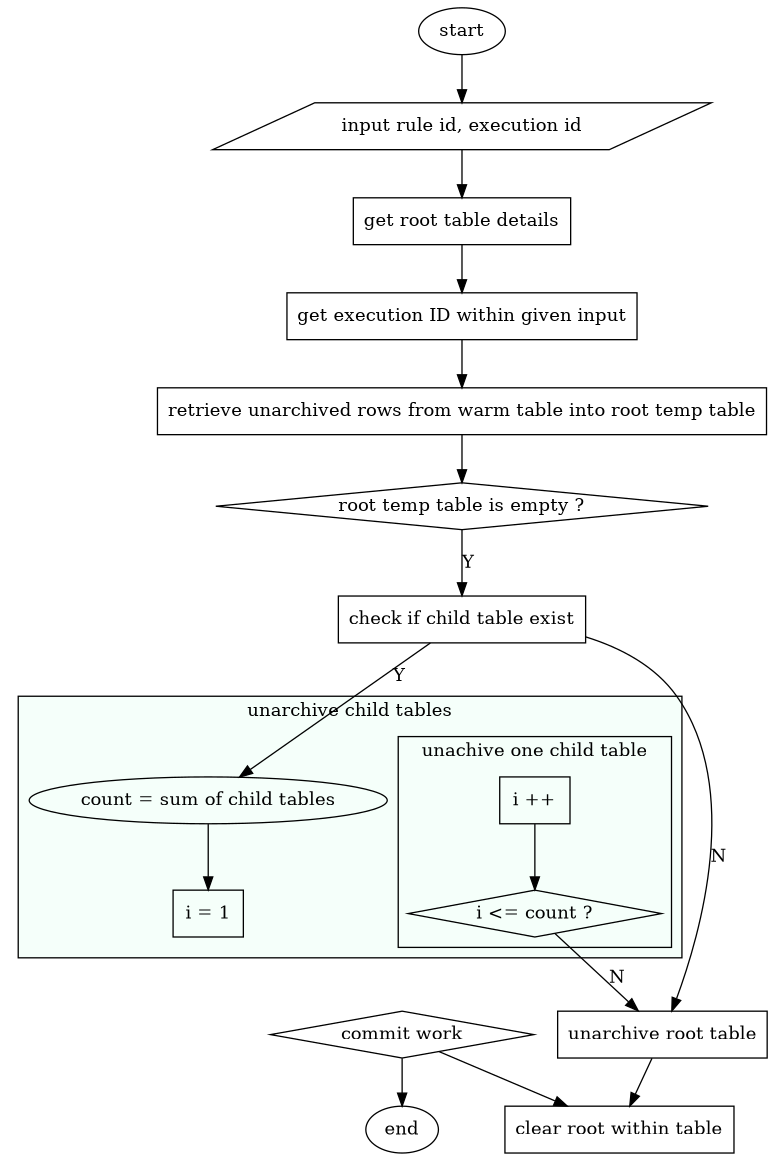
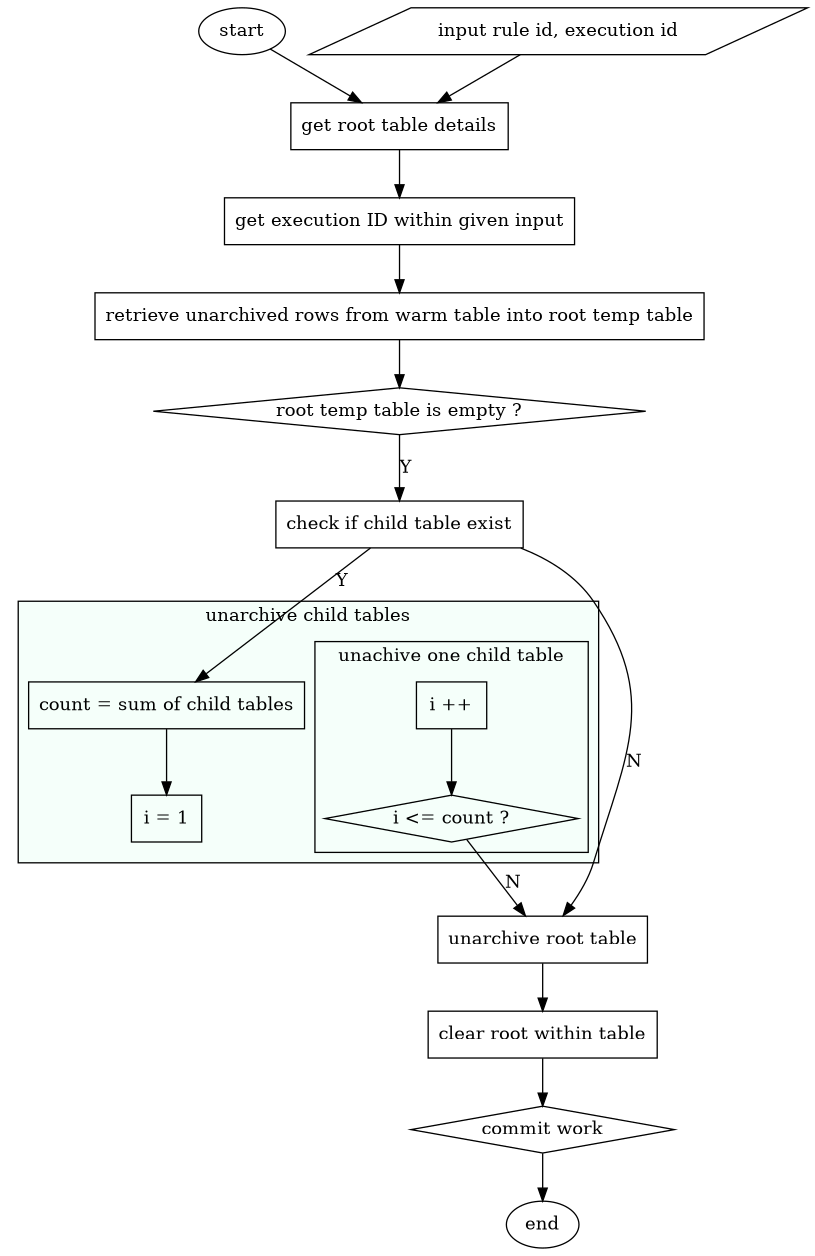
(462, 72) -> (310, 73)
(208, 800) -> (167, 705)
(497, 1076) -> (543, 1076)
